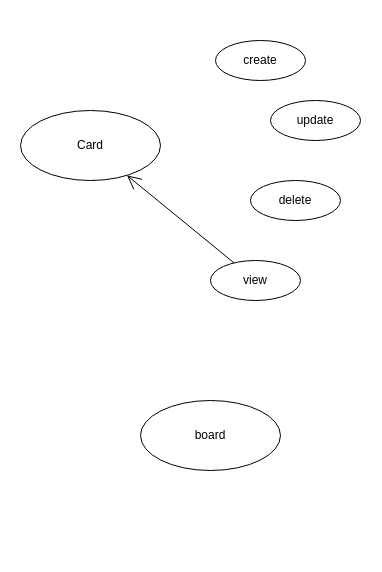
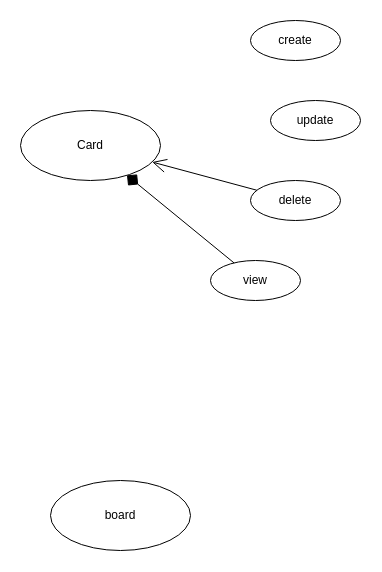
(261, 61) -> (296, 41)
none -> (206, 176)
(133, 181) -> (138, 185)
(211, 436) -> (121, 516)
